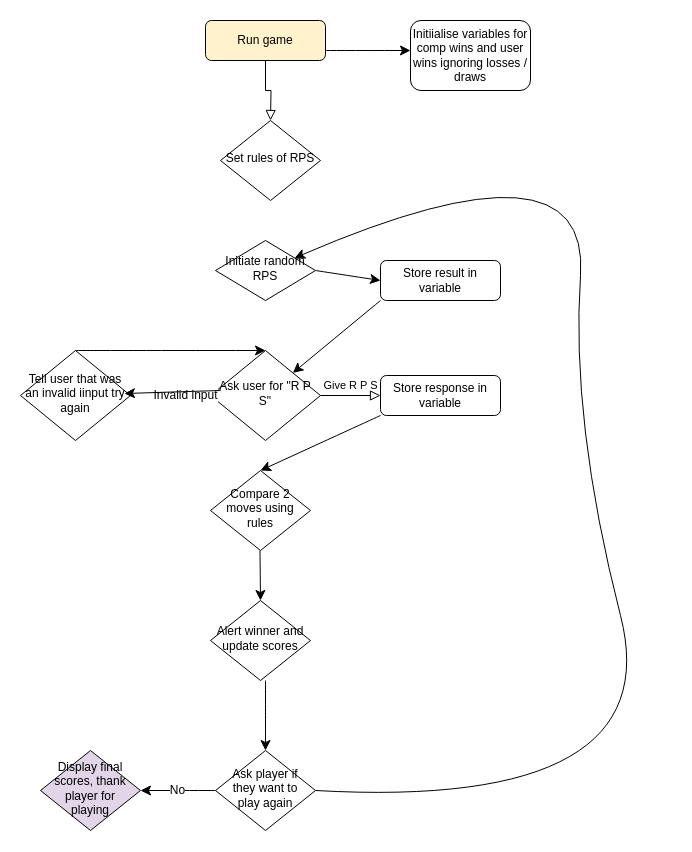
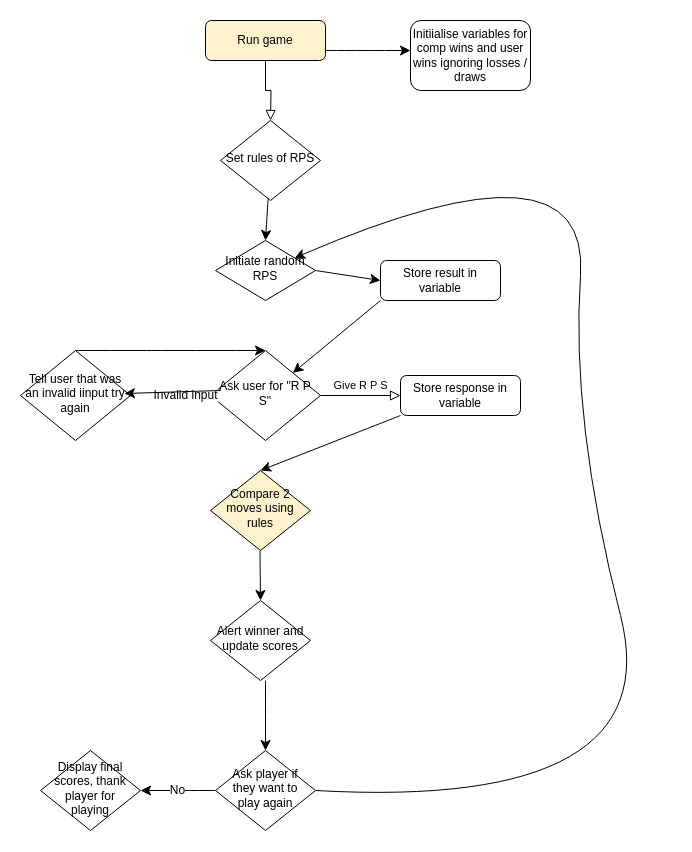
none -> (267, 215)
(441, 396) -> (461, 396)
(261, 511) -> (261, 511)
(91, 791) -> (91, 791)
